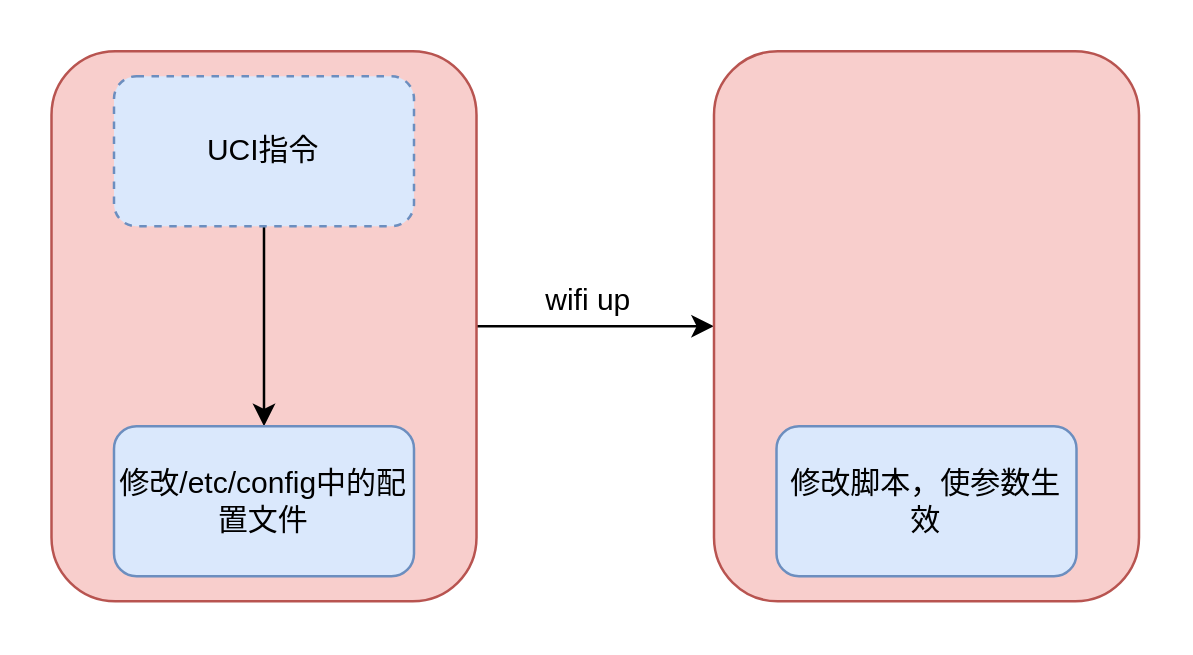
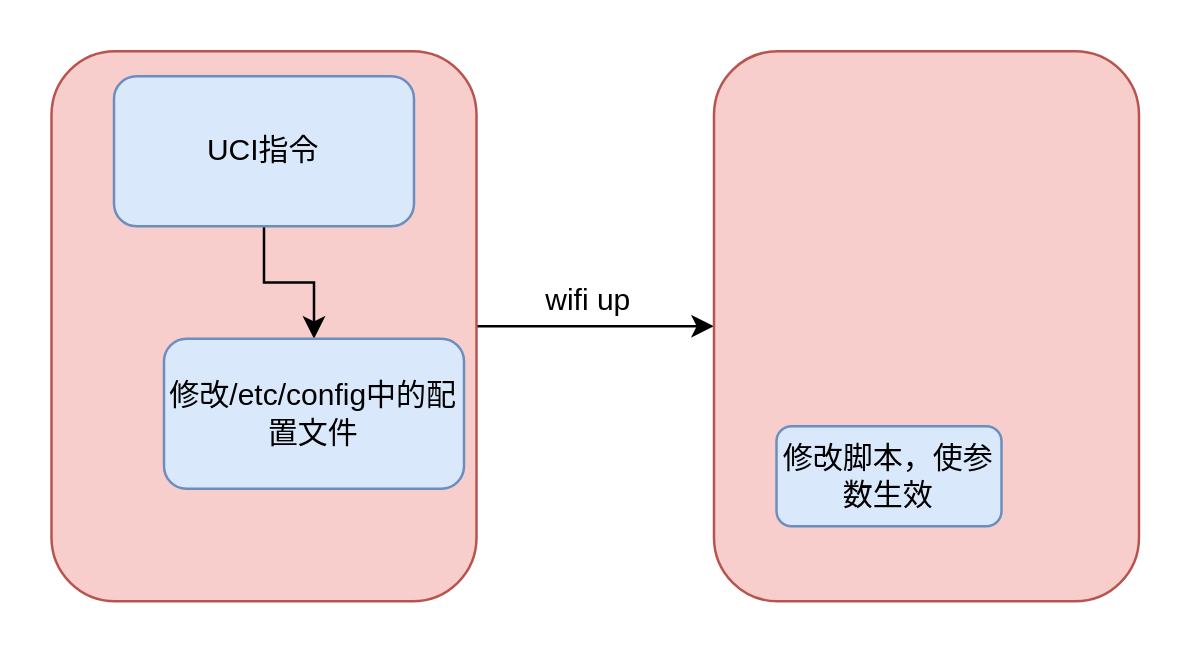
(264, 151) -> (264, 151)
(264, 501) -> (314, 414)
(926, 501) -> (889, 476)
